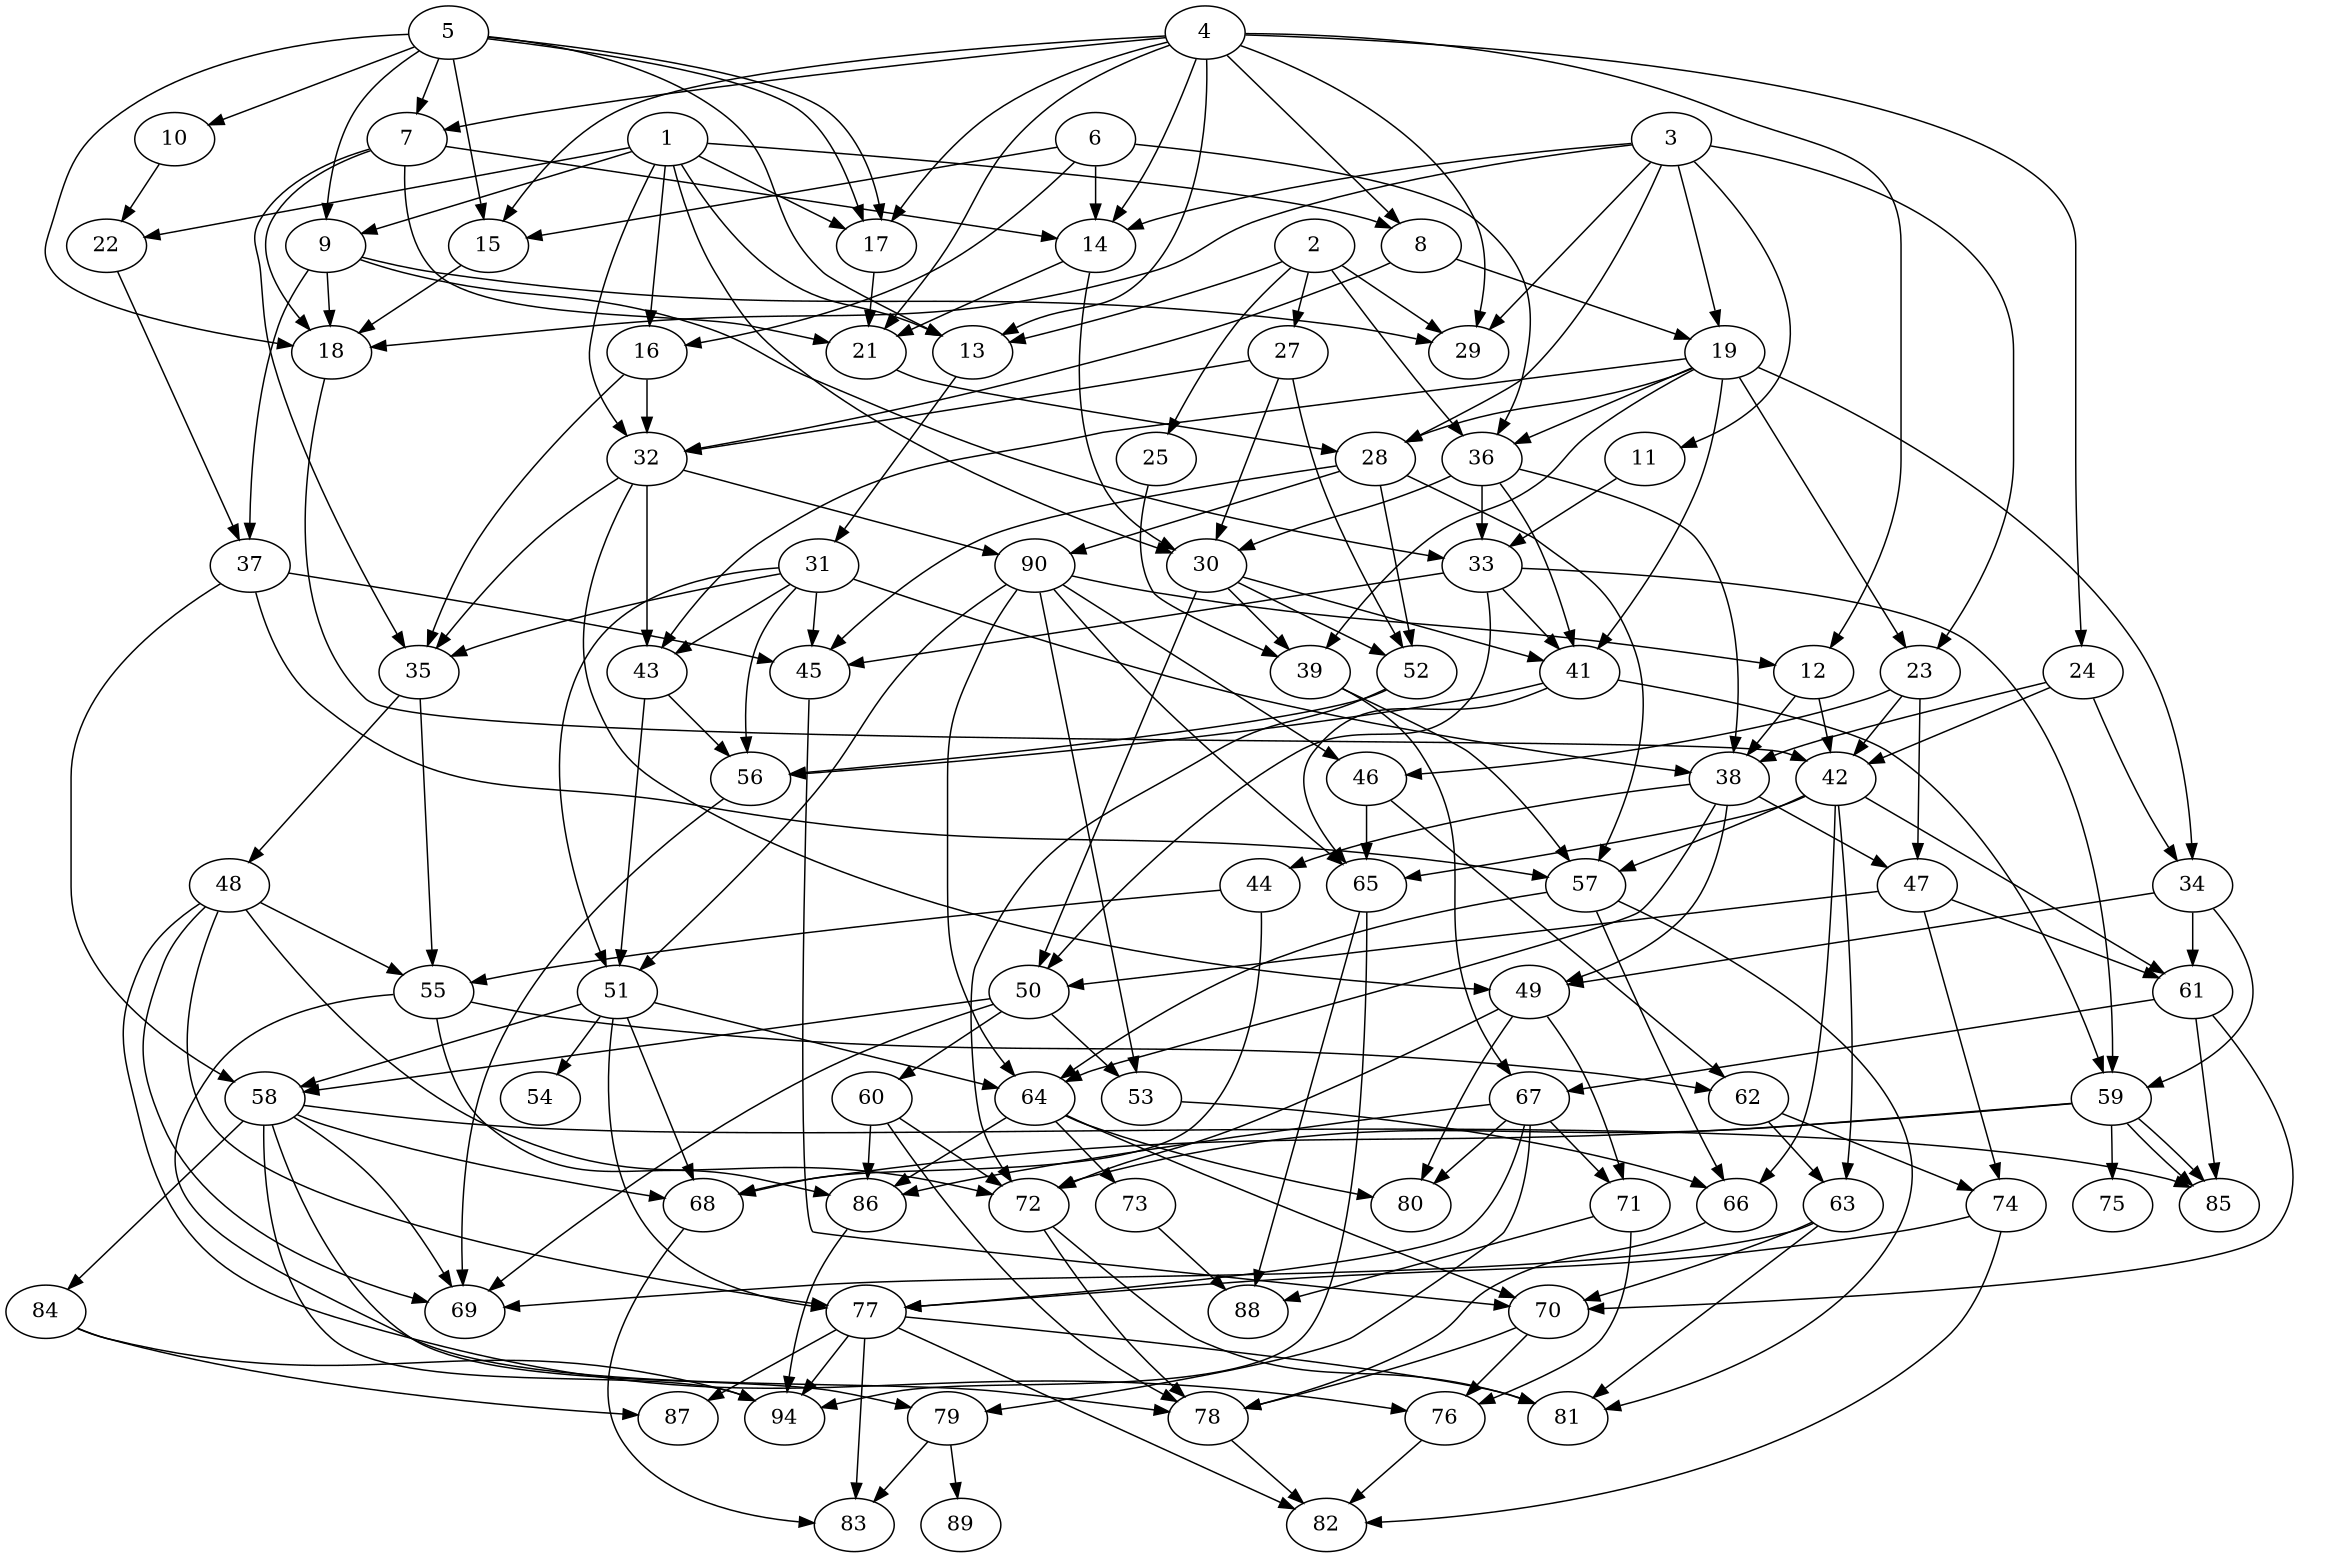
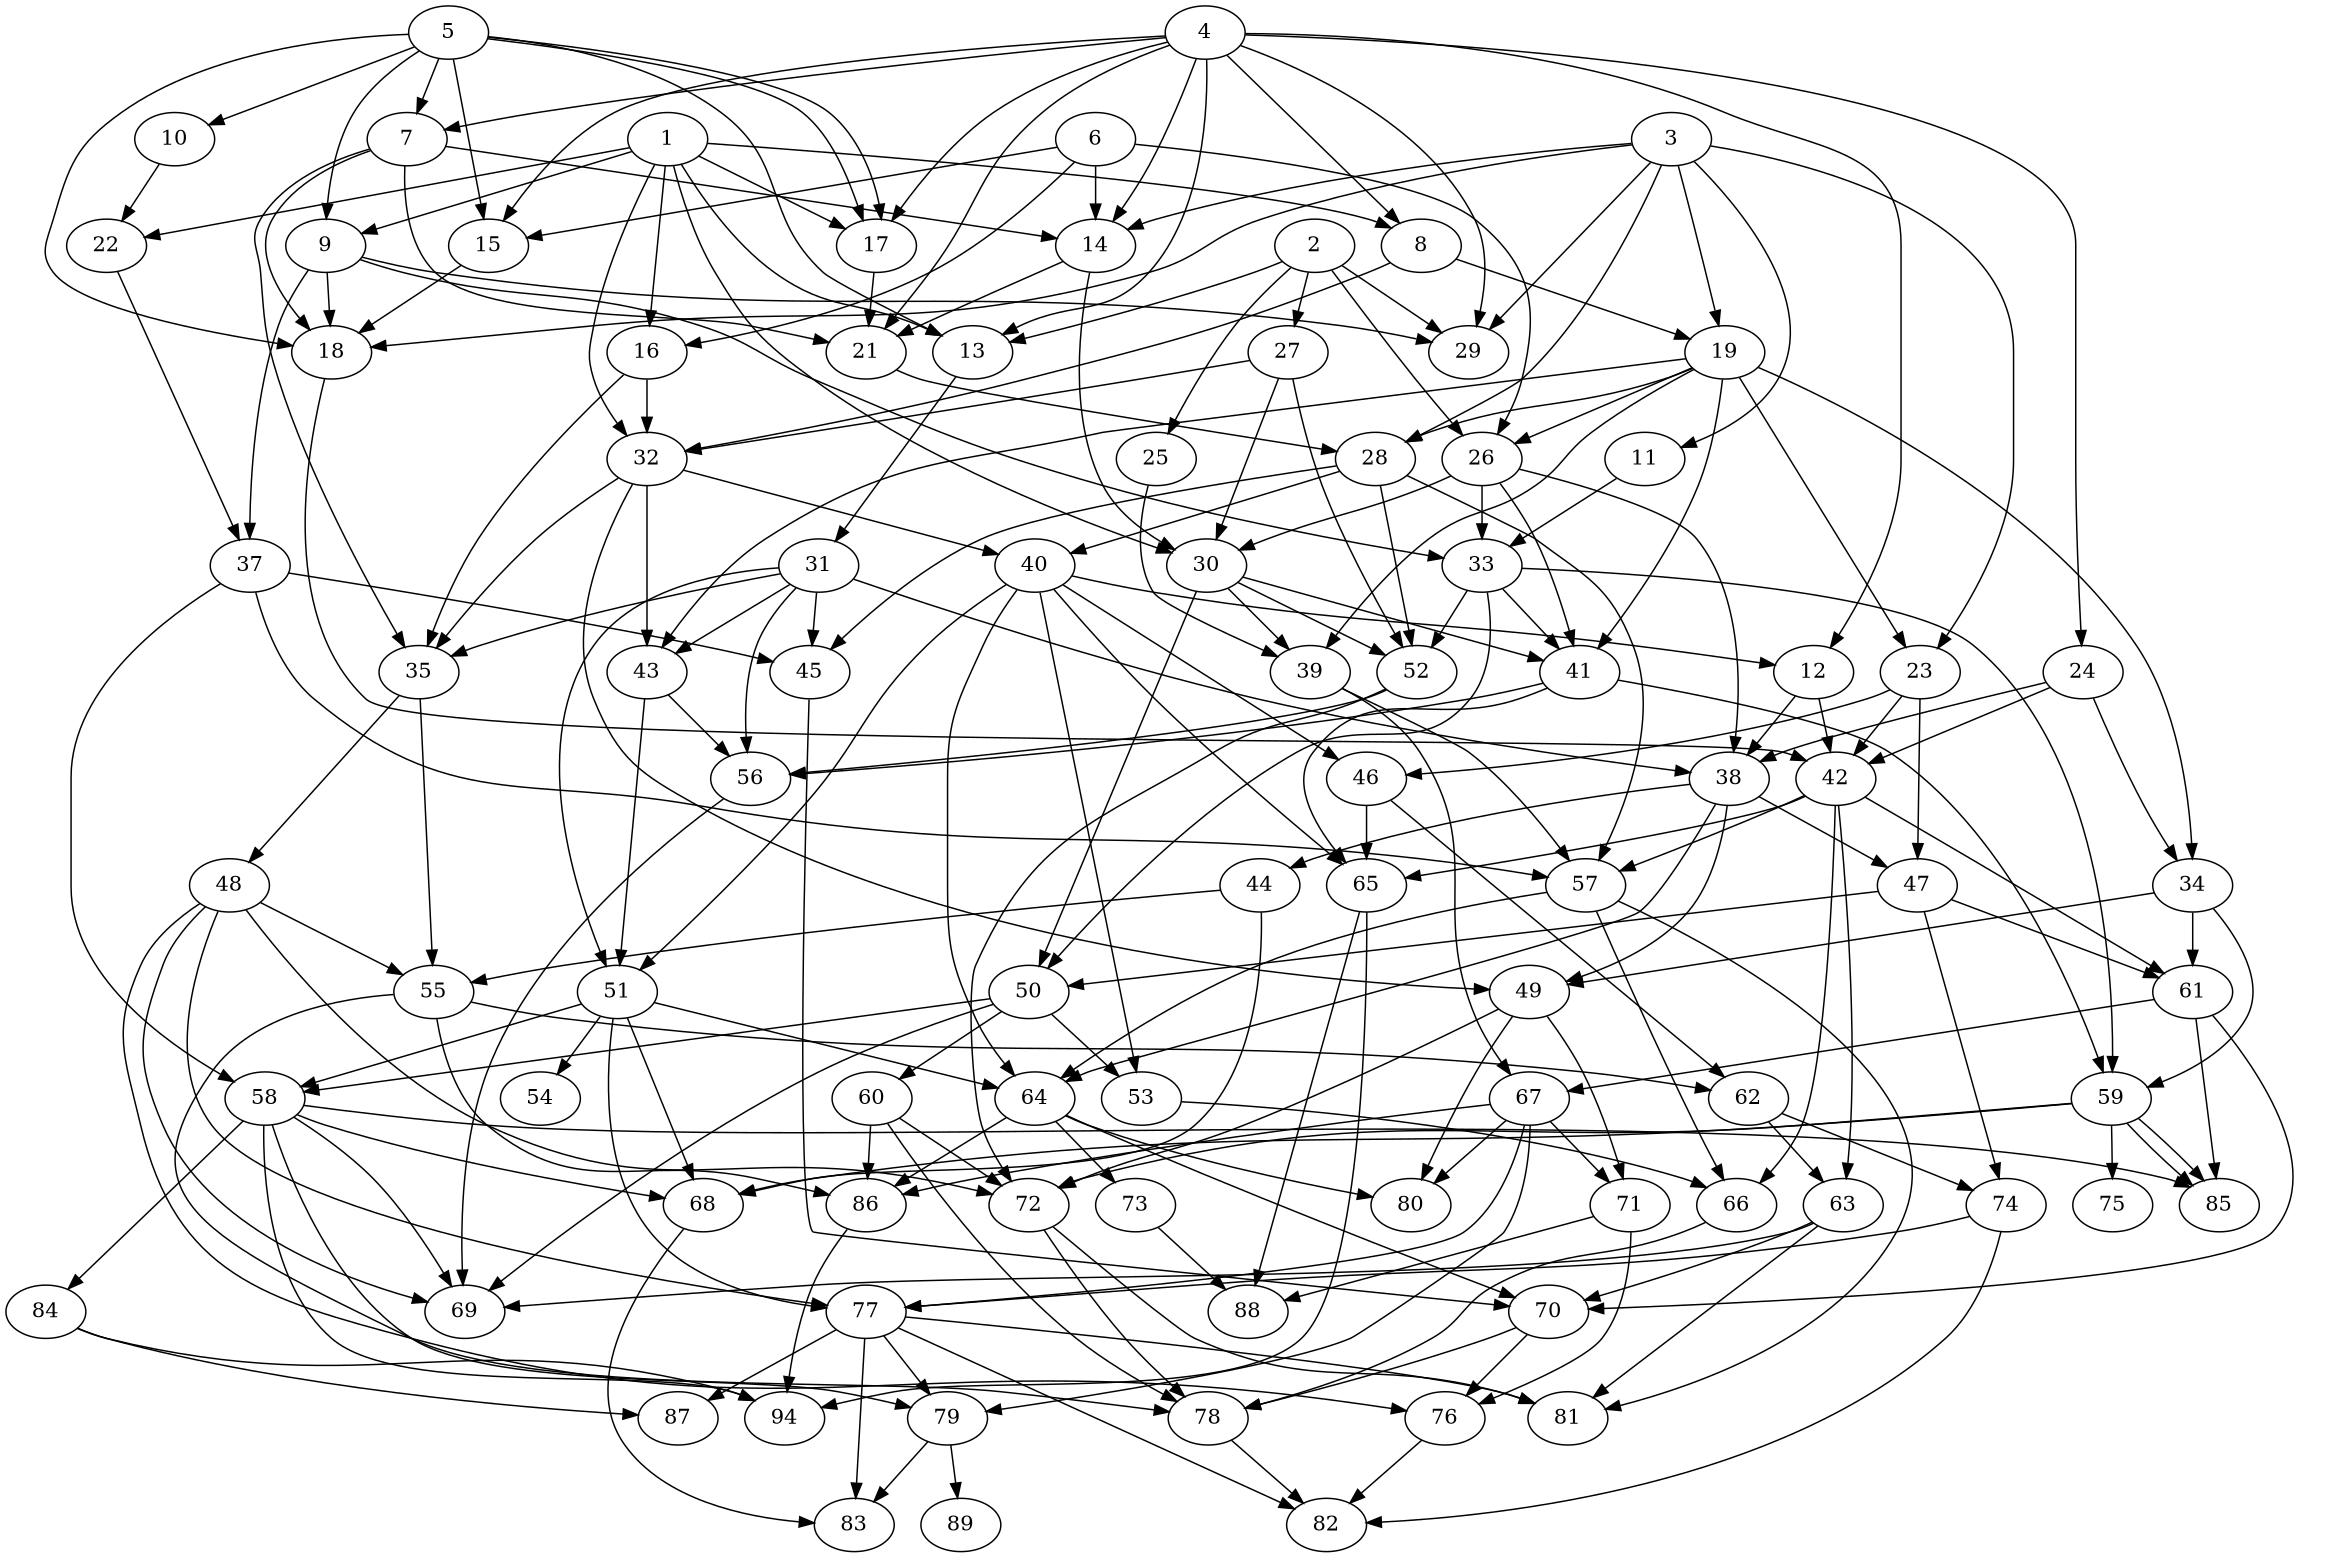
(1482, 459) -> (1482, 459)
(1035, 566) -> (1035, 566)
(1154, 618) -> (1453, 613)
(830, 1359) -> (902, 1359)
